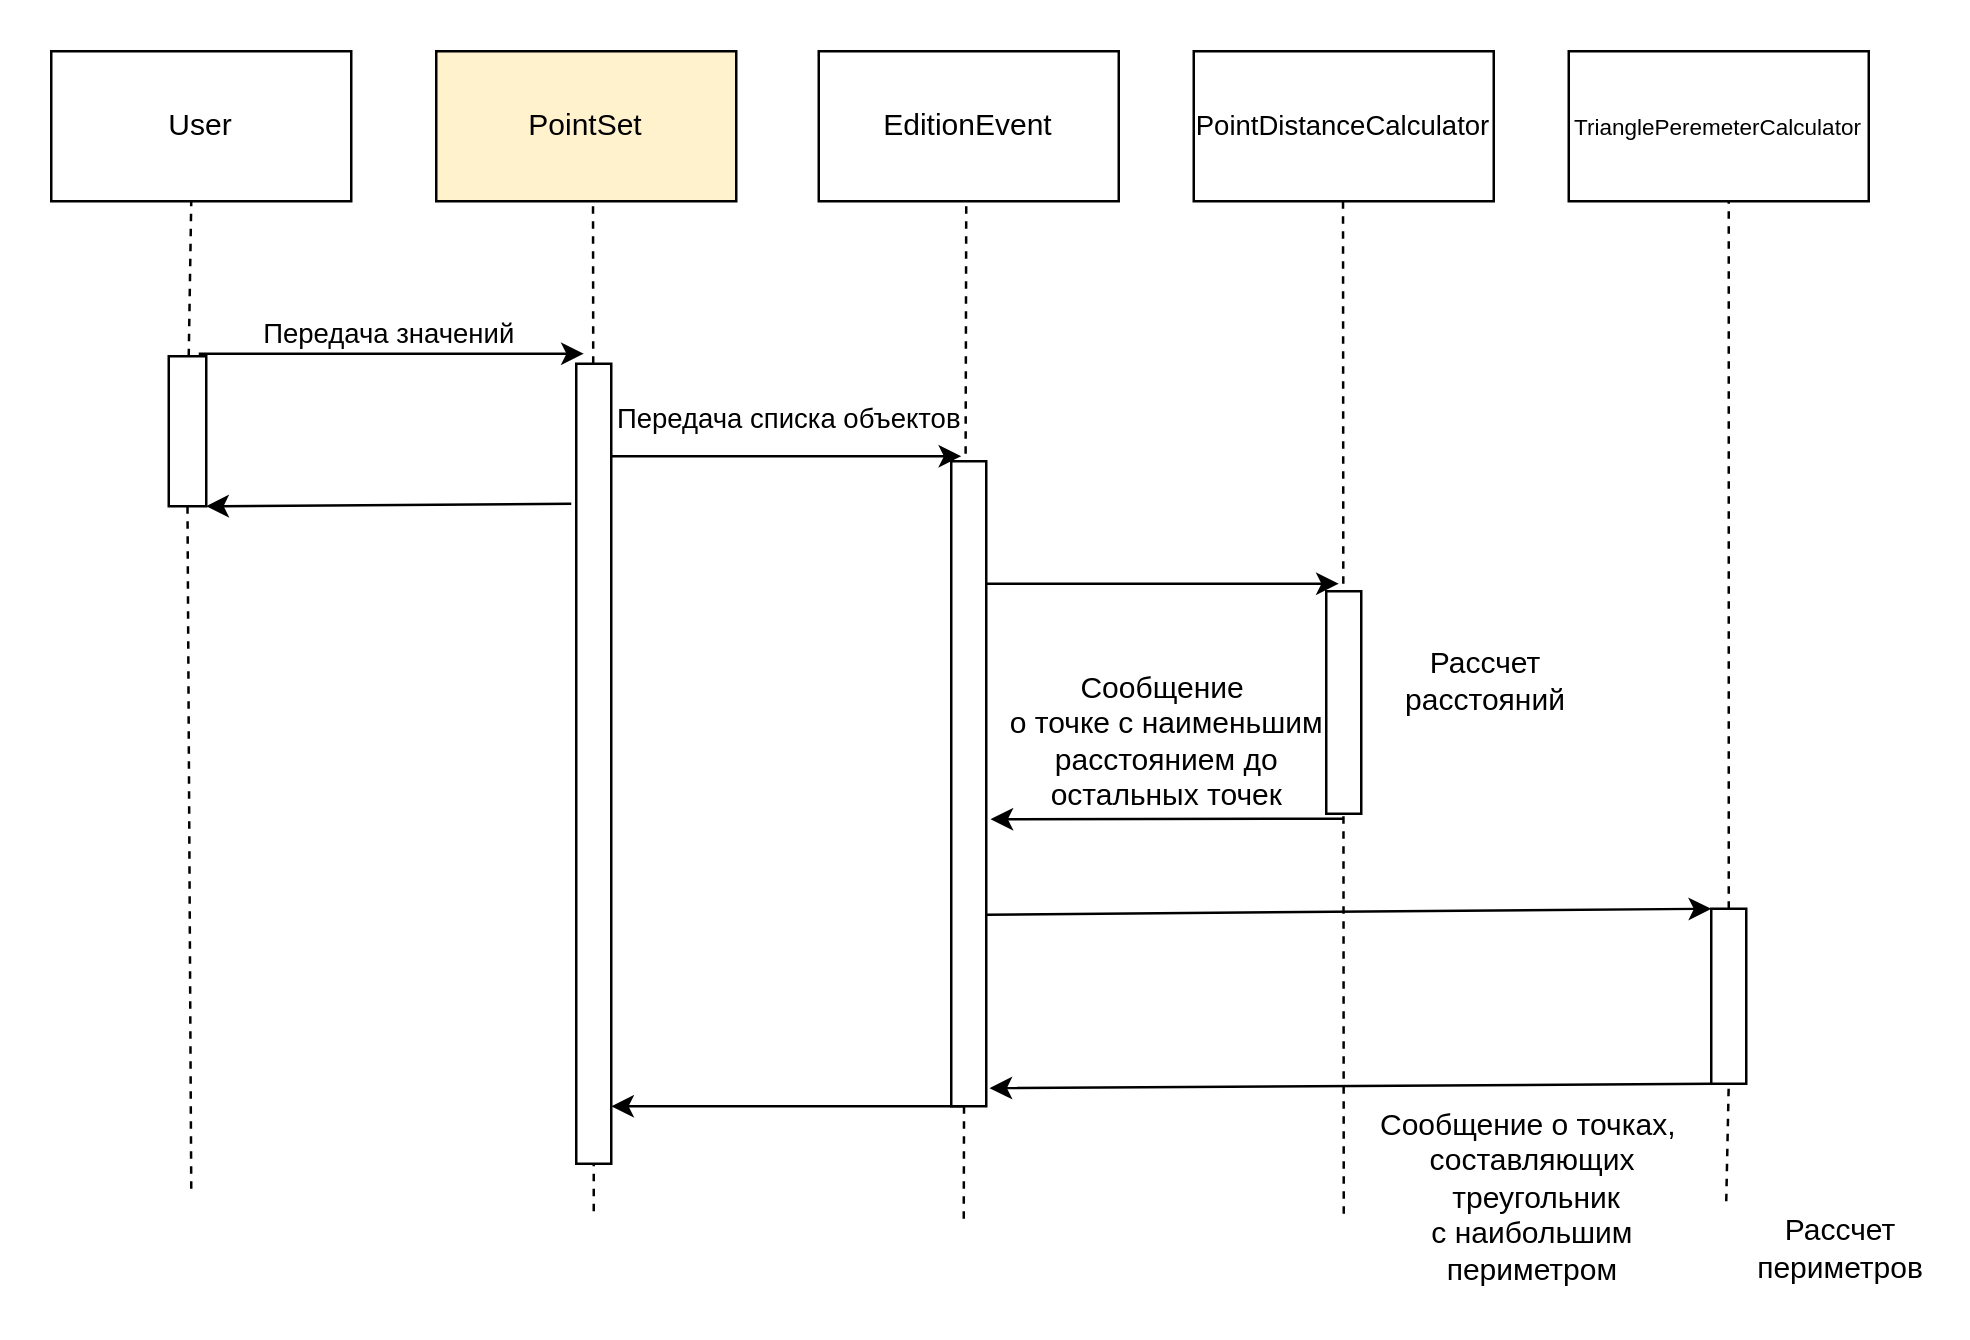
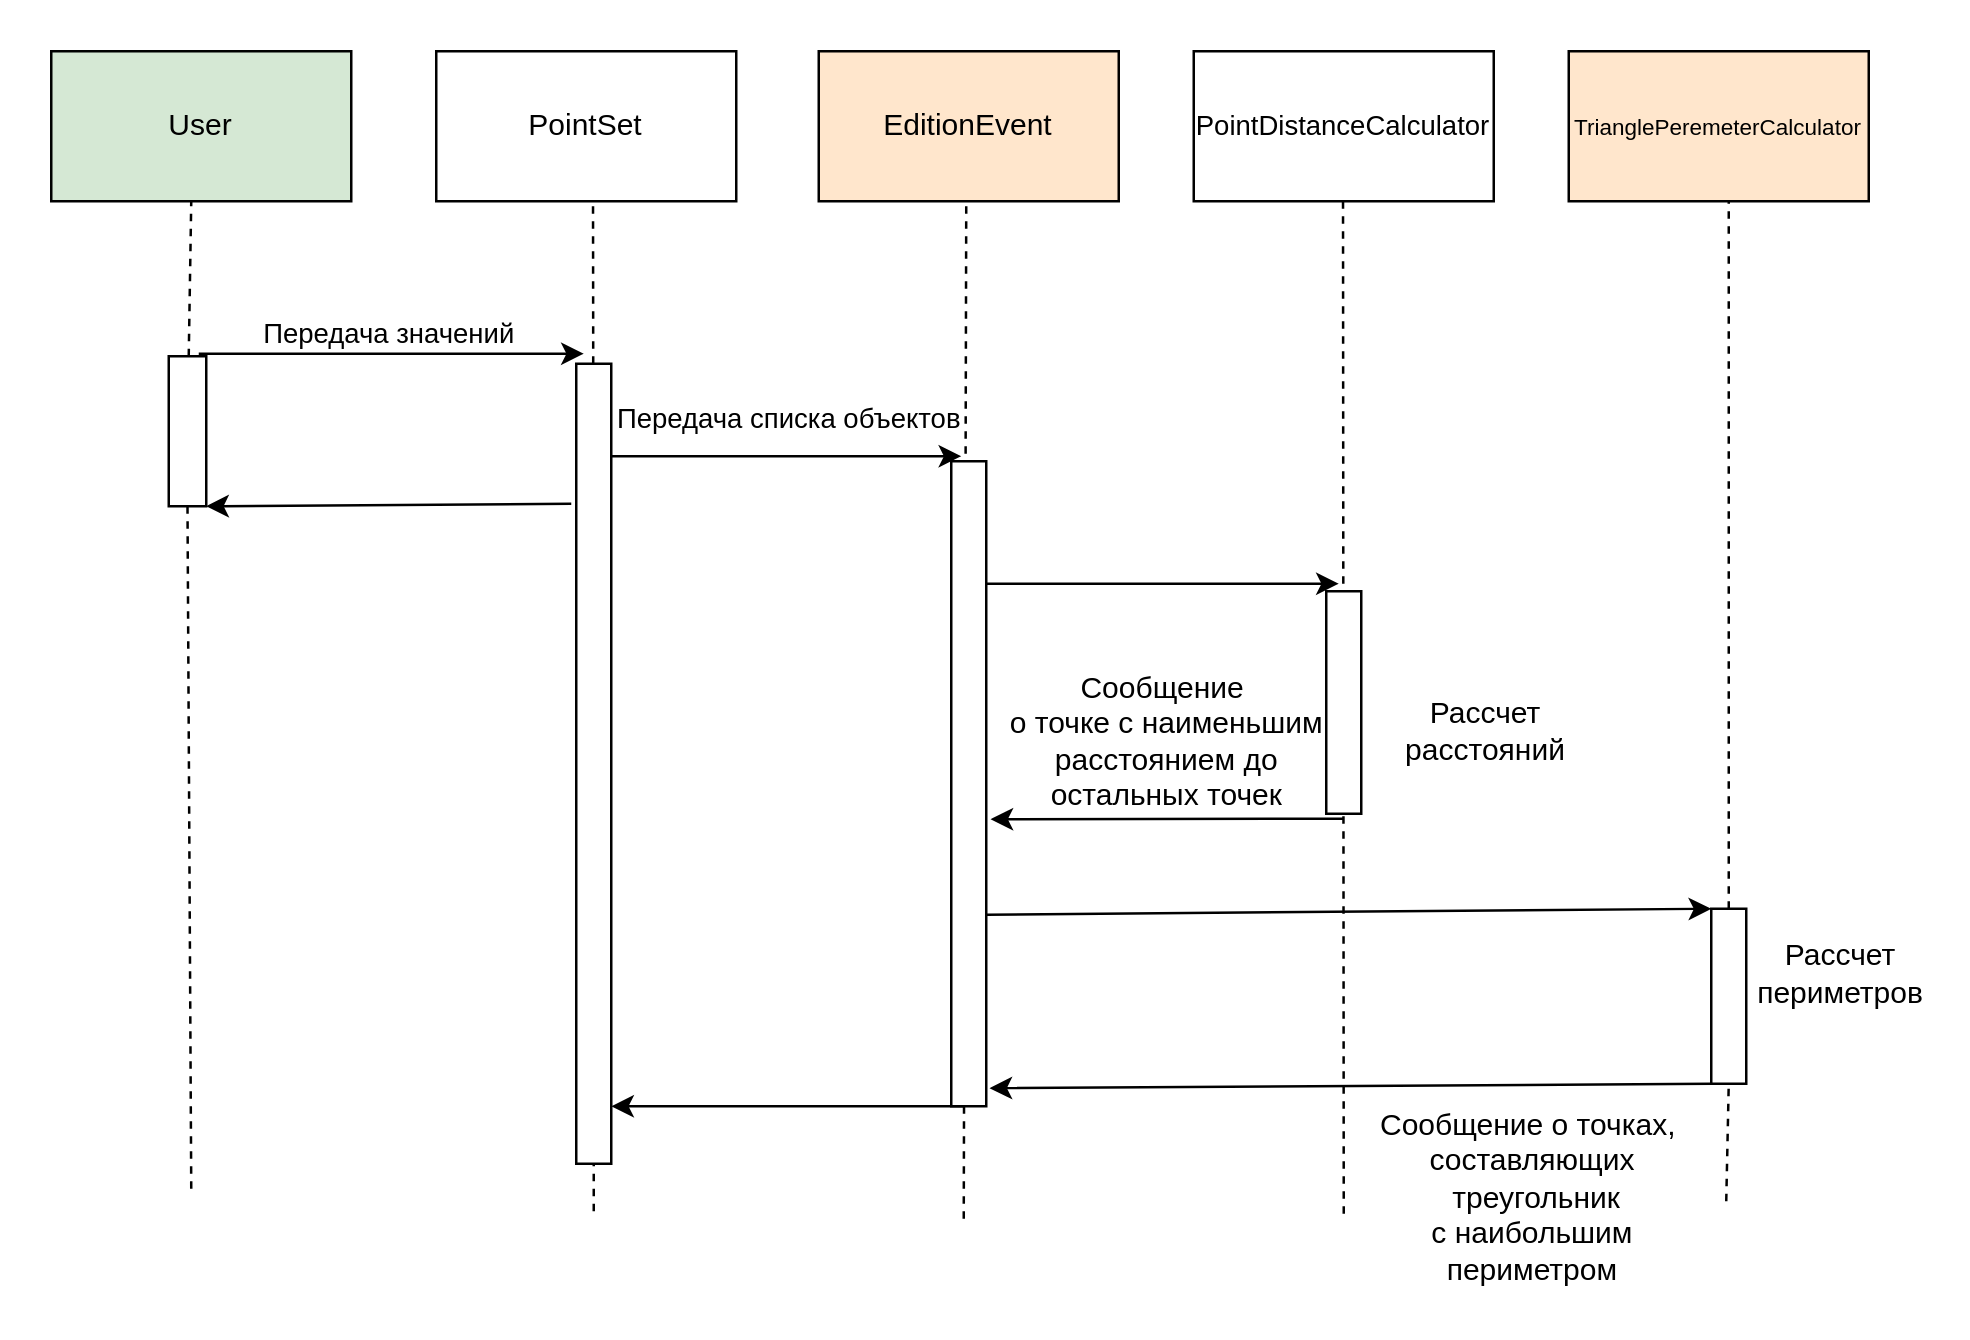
(201, 126) -> (201, 126)
(586, 126) -> (586, 126)
(969, 126) -> (969, 126)
(1719, 126) -> (1719, 126)
(1486, 681) -> (1486, 731)
(1841, 1249) -> (1841, 974)
